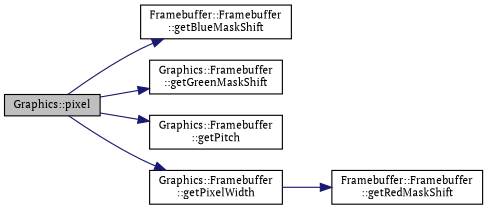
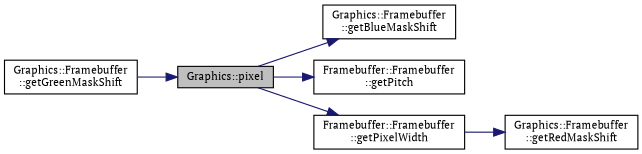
(216, 22) -> (389, 22)
(119, 94) -> (152, 77)
(216, 132) -> (389, 77)
(216, 187) -> (389, 132)
(407, 187) -> (572, 132)
